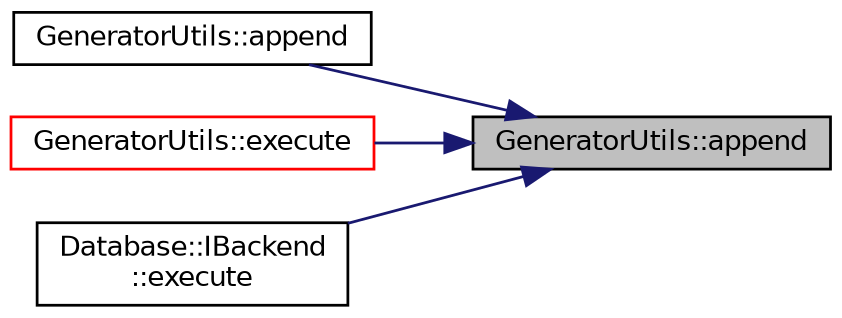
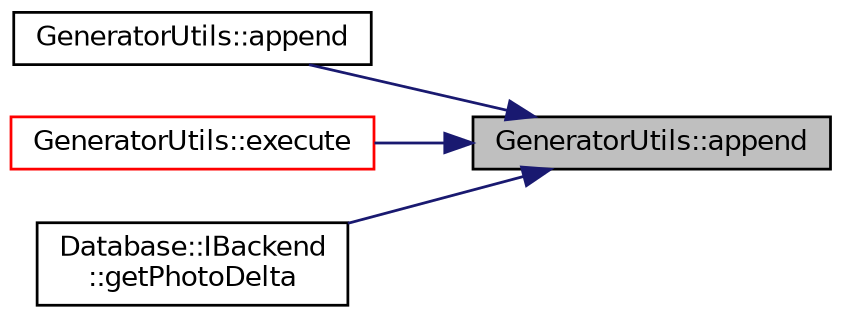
(192, 264) -> (192, 264)
